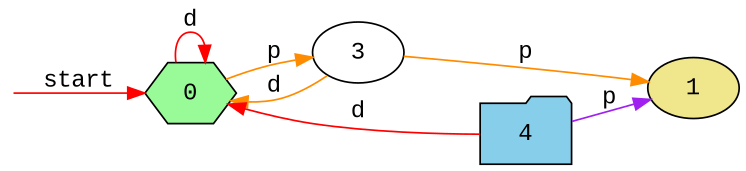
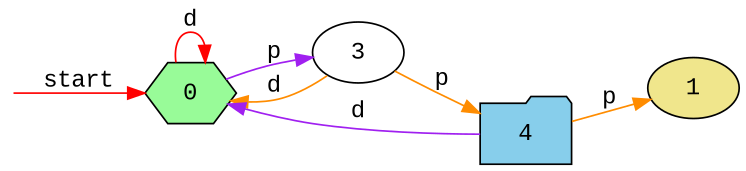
(518, 67) -> (429, 89)
(260, 68) -> (260, 68)
(603, 113) -> (603, 113)
(362, 129) -> (362, 129)
